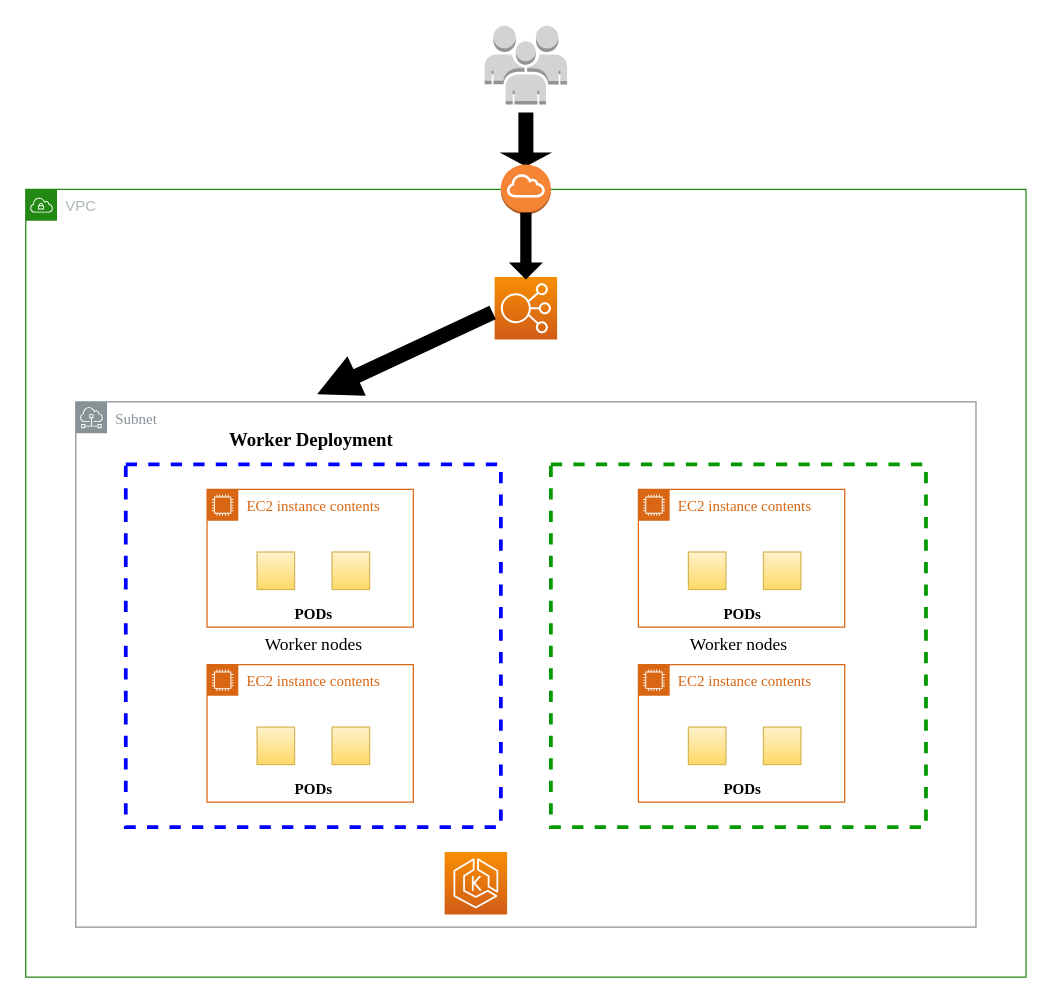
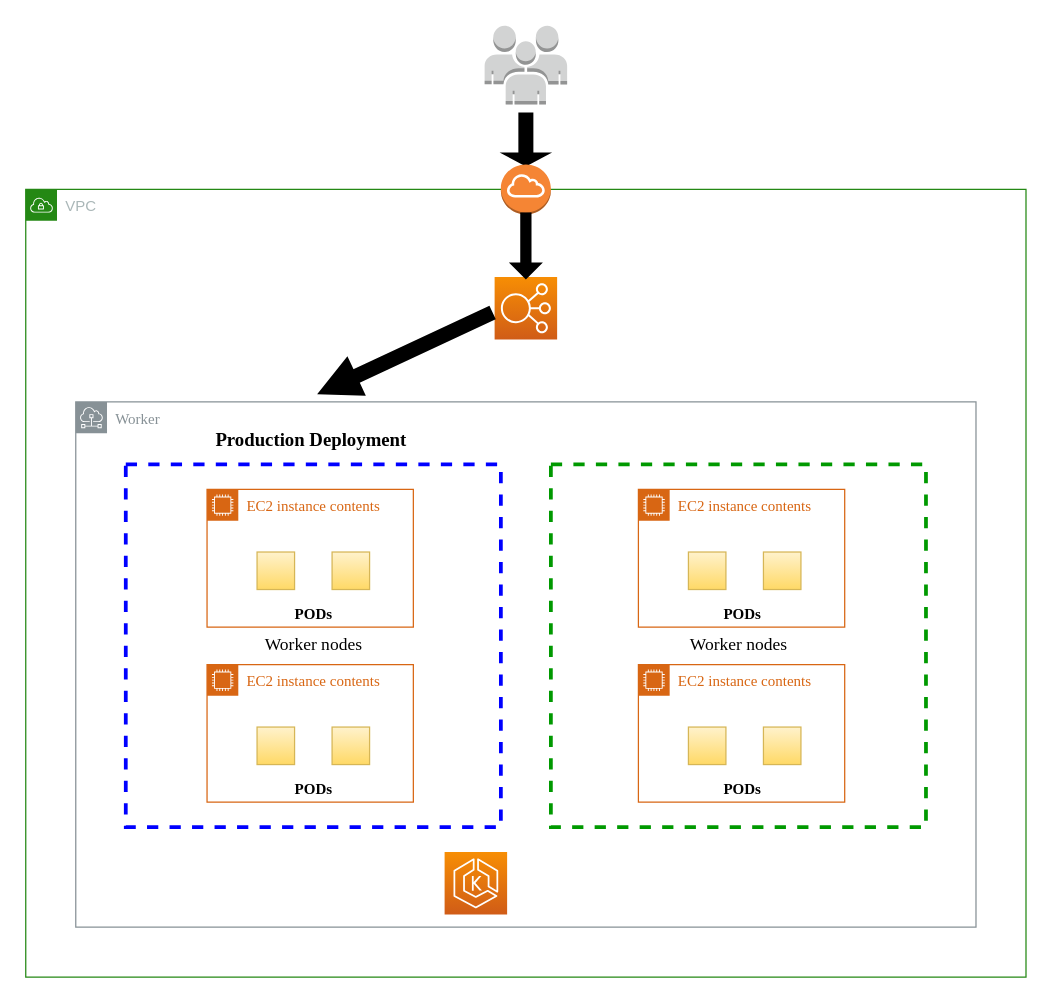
(141, 420) -> (141, 420)
(311, 439) -> (311, 439)
